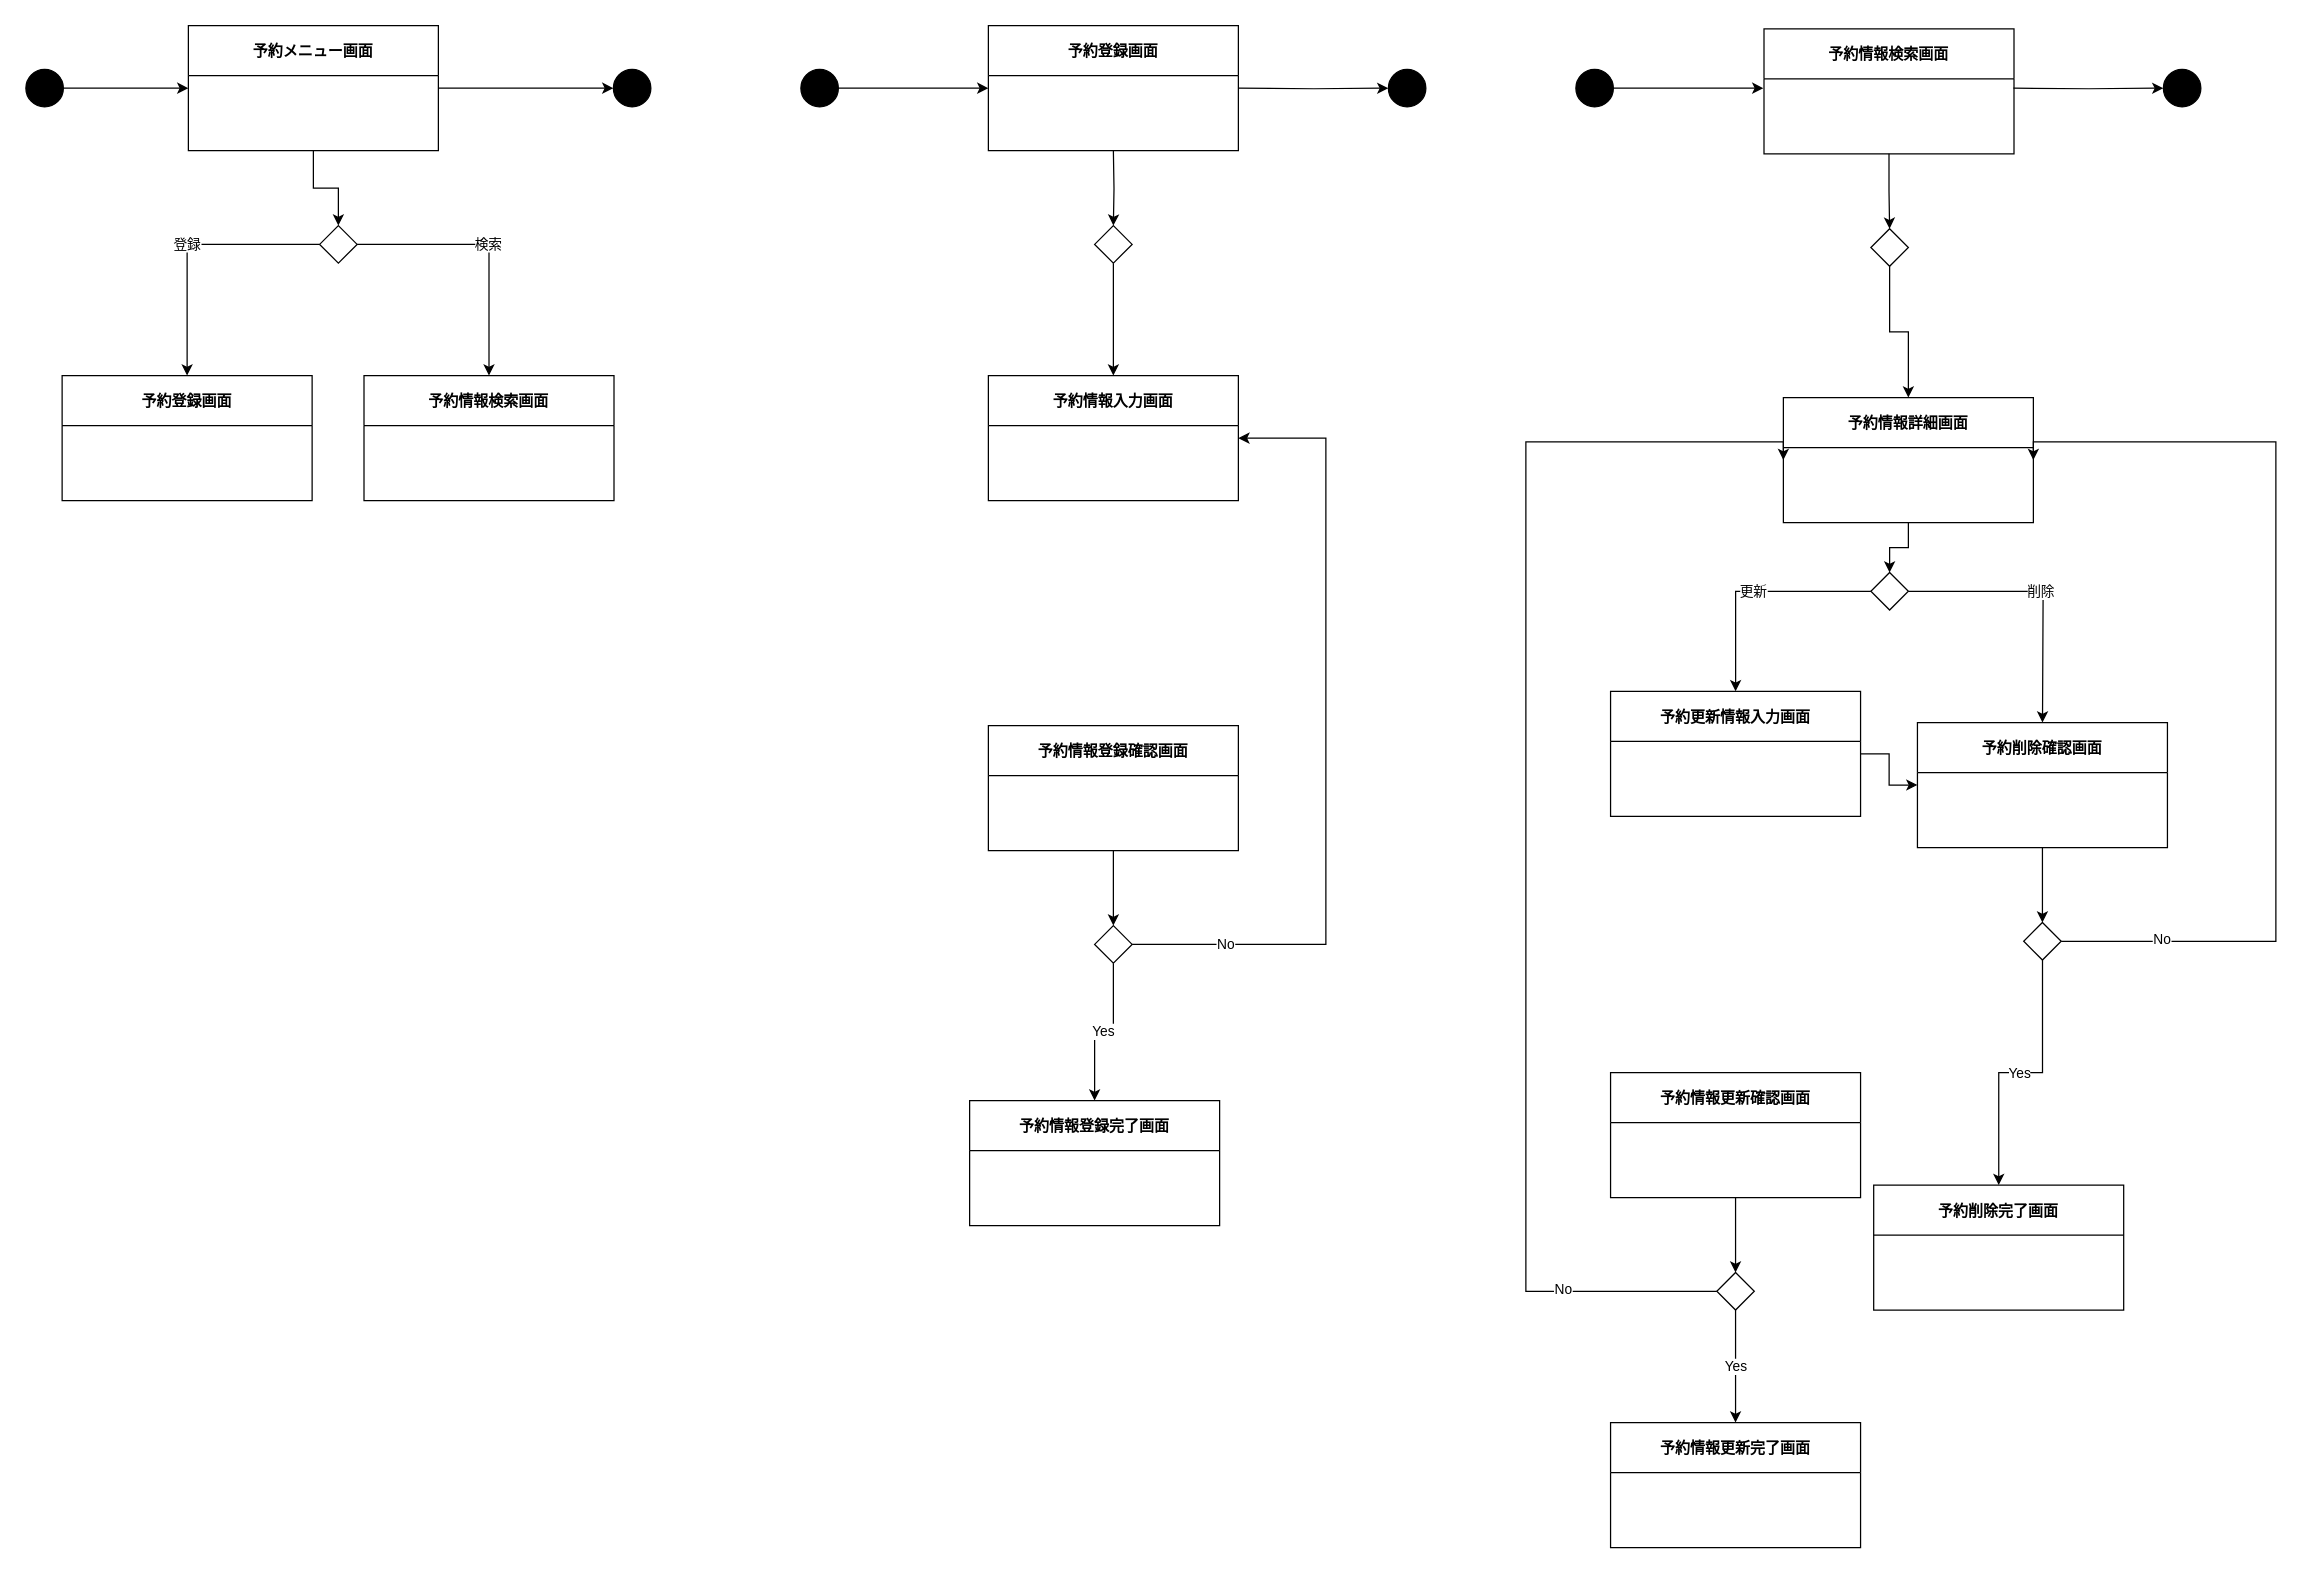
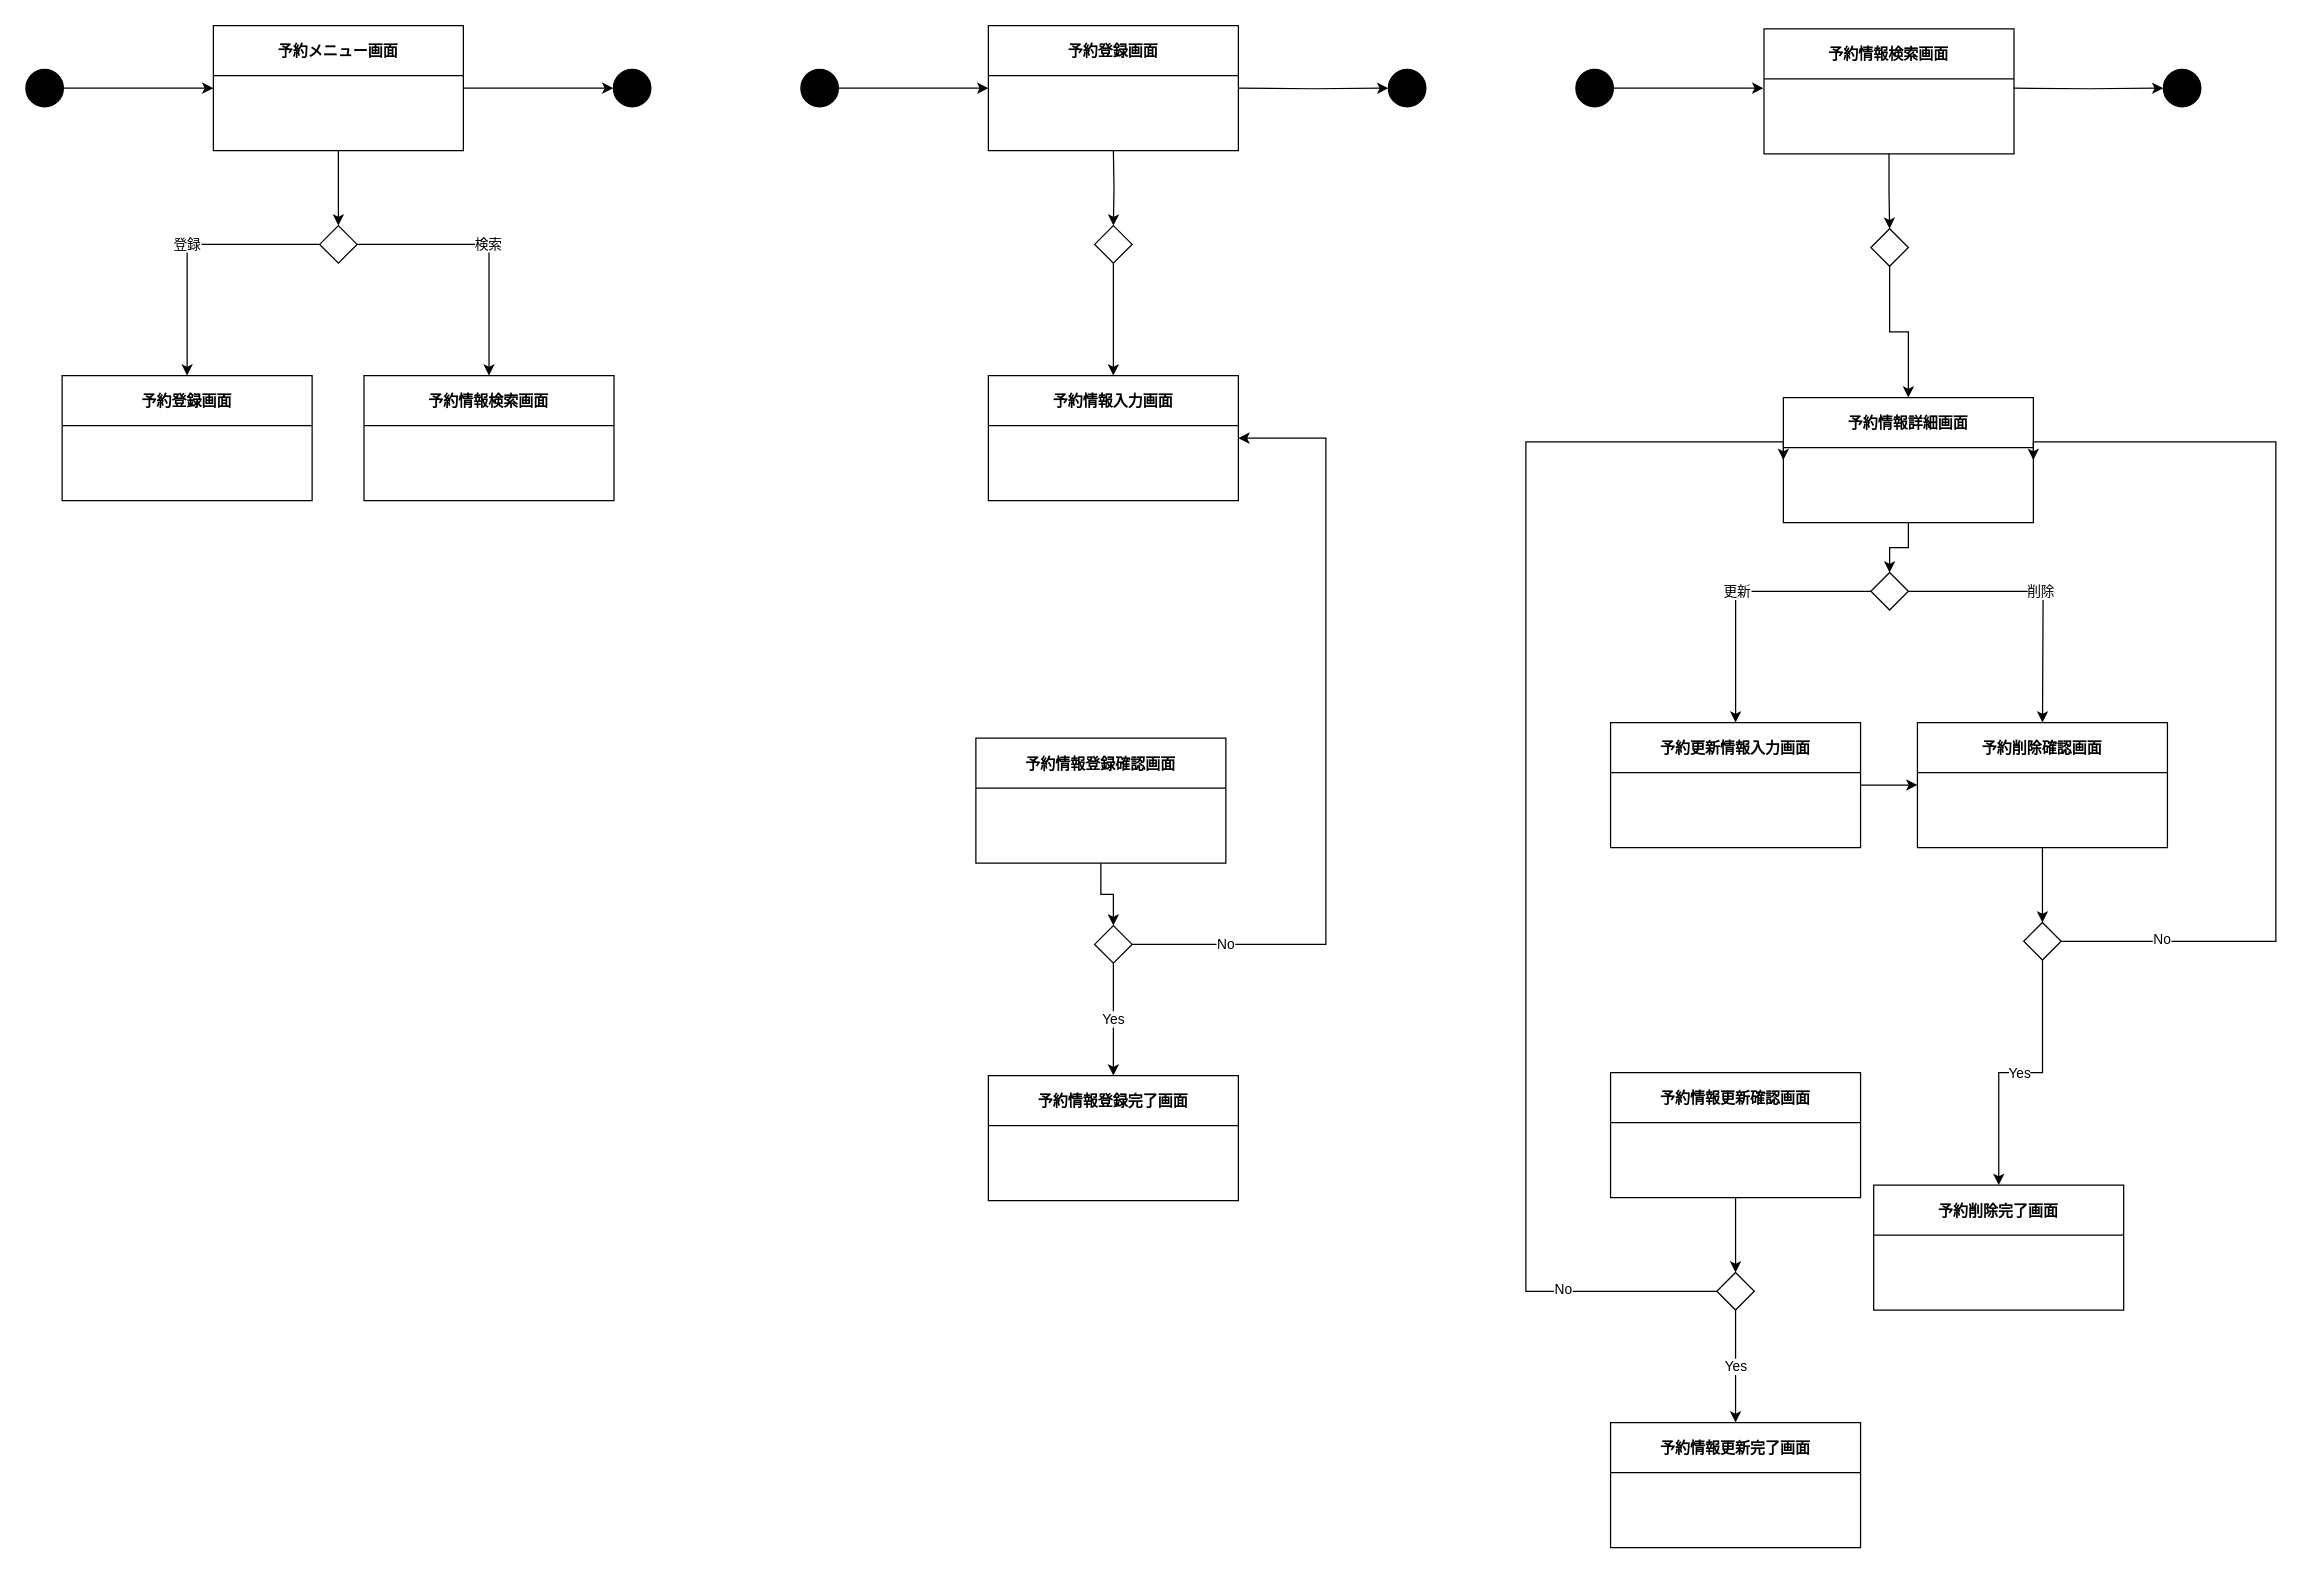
(313, 88) -> (338, 88)
(1735, 754) -> (1735, 785)
(1113, 788) -> (1101, 801)
(1094, 1163) -> (1113, 1138)
